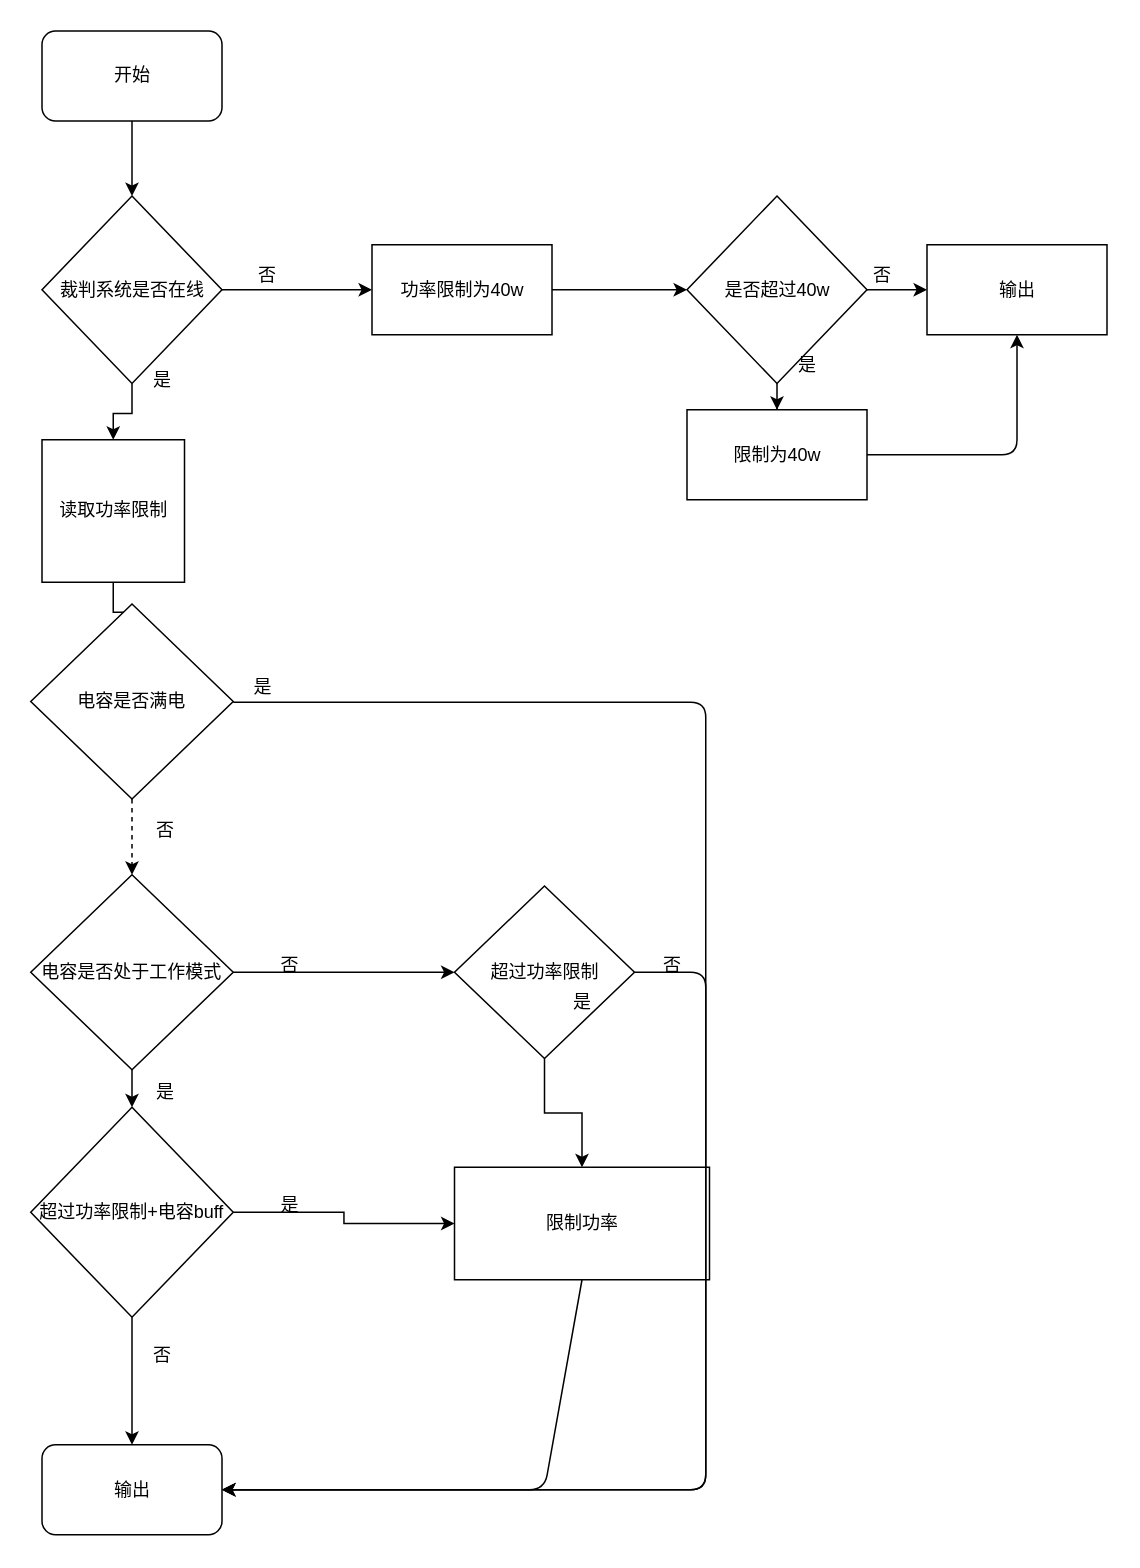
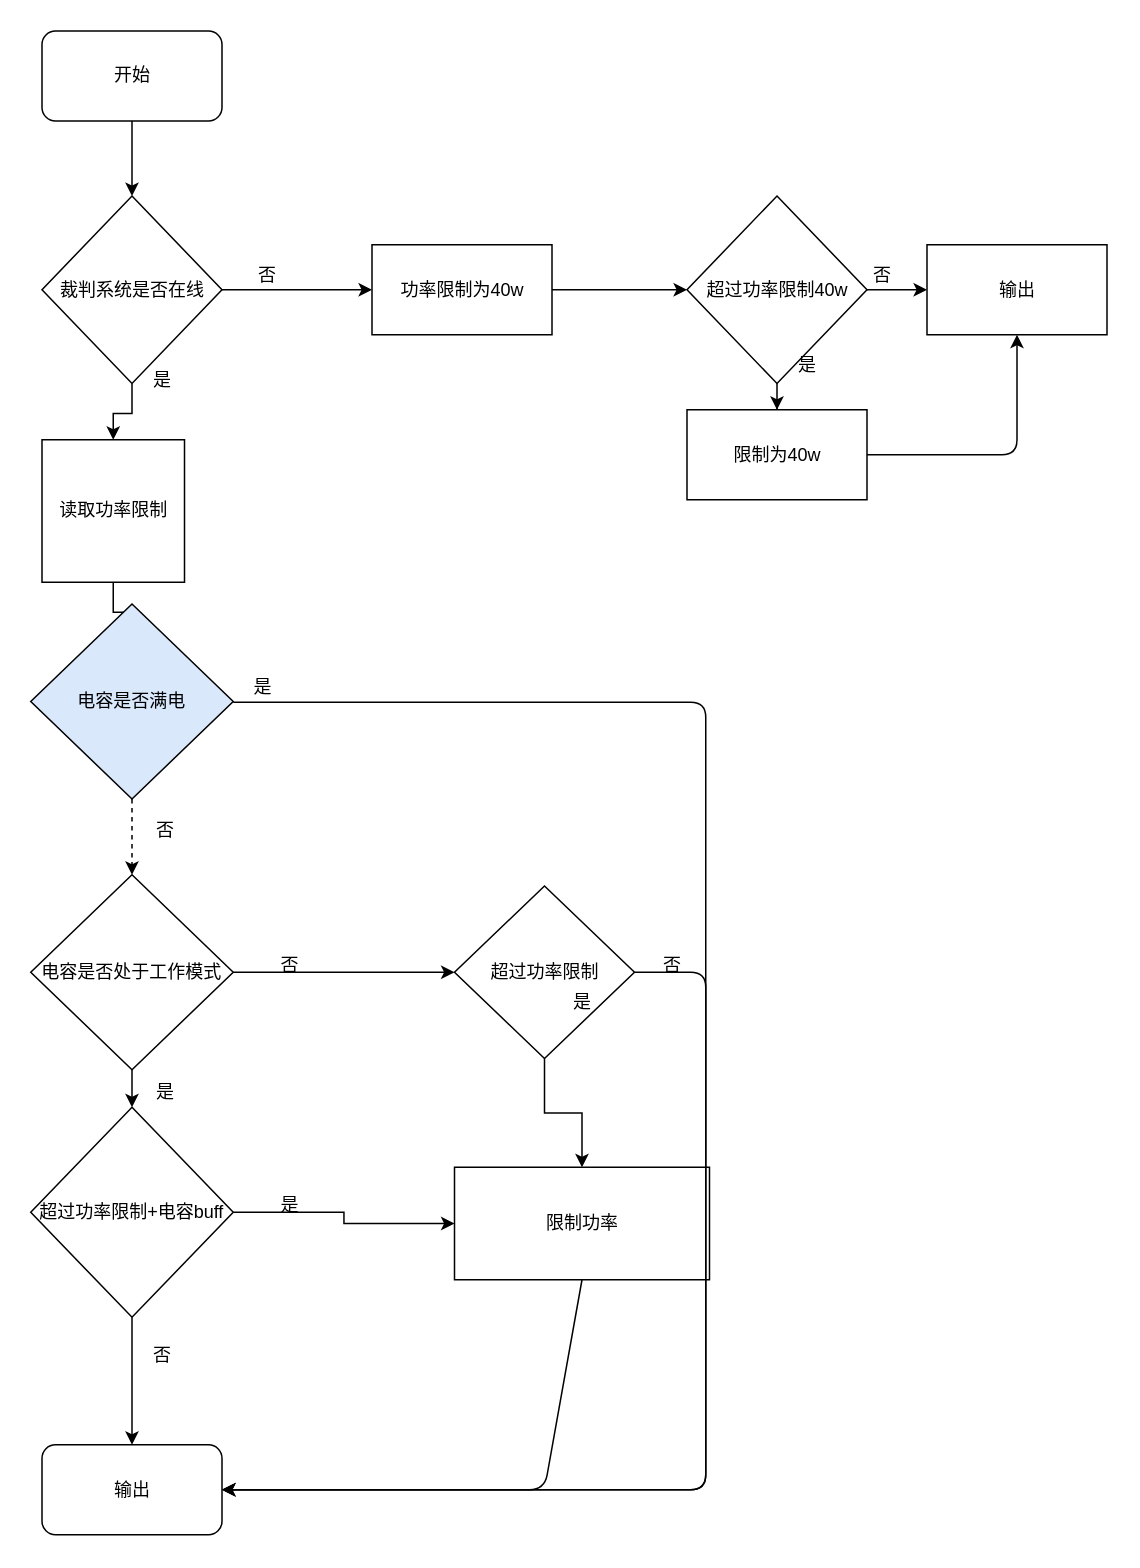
(778, 290) -> (778, 290)
(132, 701) -> (132, 701)
